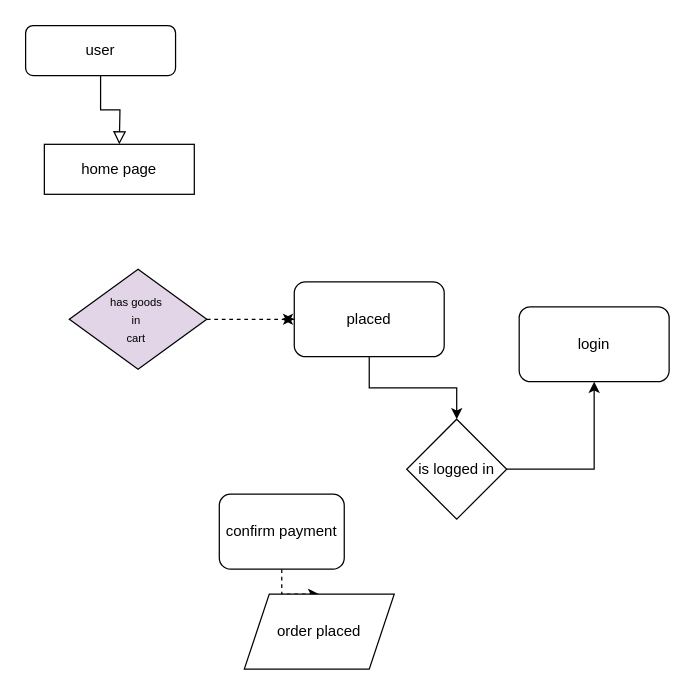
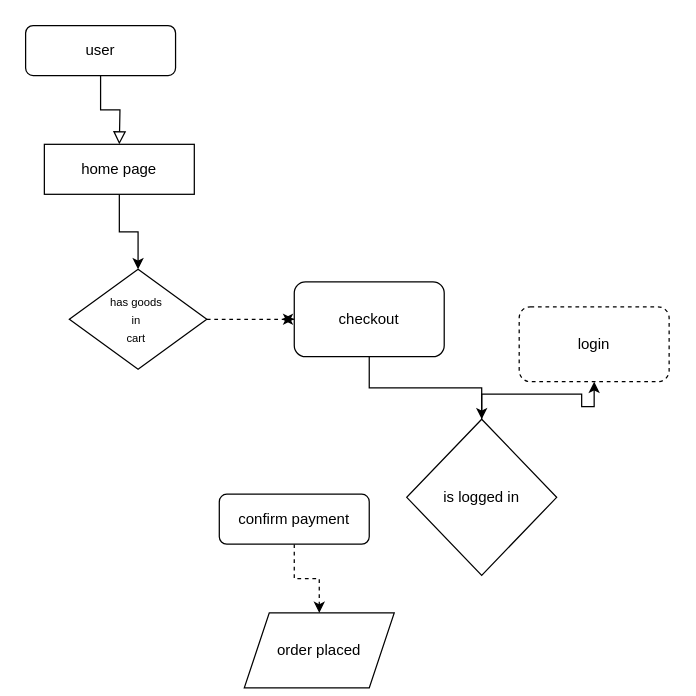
none -> (125, 232)
(138, 319) -> (138, 319)
(369, 319) -> (369, 319)
(594, 344) -> (594, 344)
(457, 469) -> (482, 498)
(282, 532) -> (294, 519)
(319, 632) -> (319, 651)
